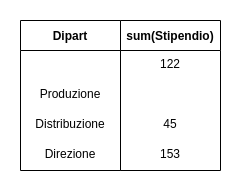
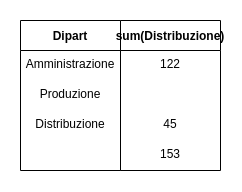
(170, 36) -> (170, 36)
none -> (71, 66)
(71, 156) -> none
